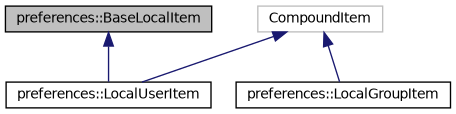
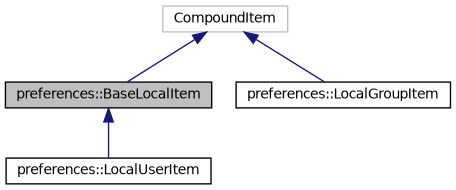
(208, 59) -> (161, 61)
